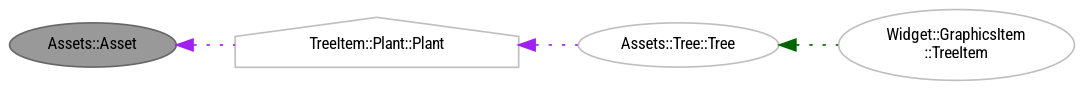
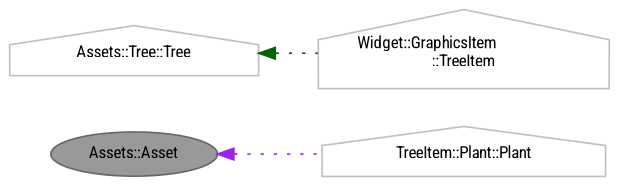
(557, 45) -> none
(679, 45) -> (134, 53)
(957, 45) -> (464, 53)
